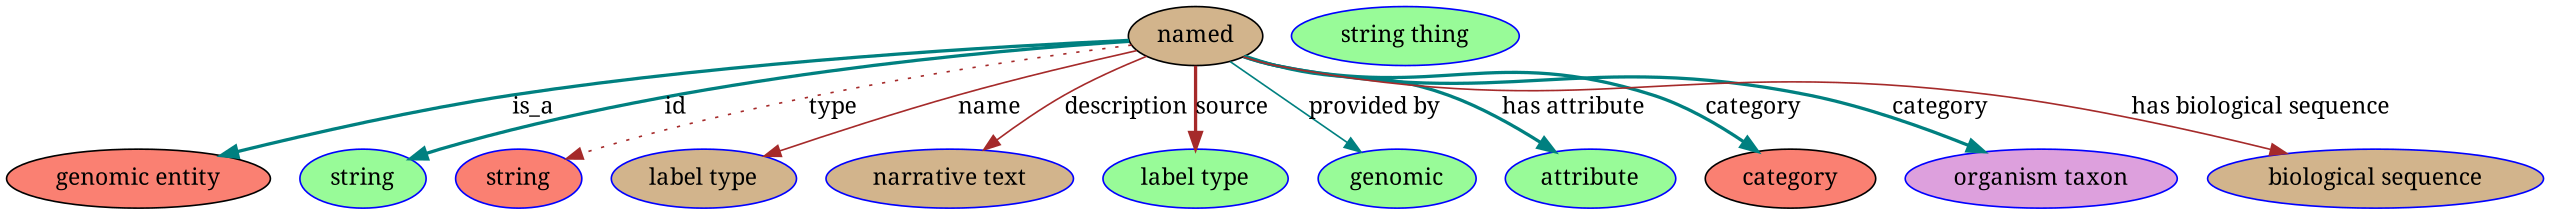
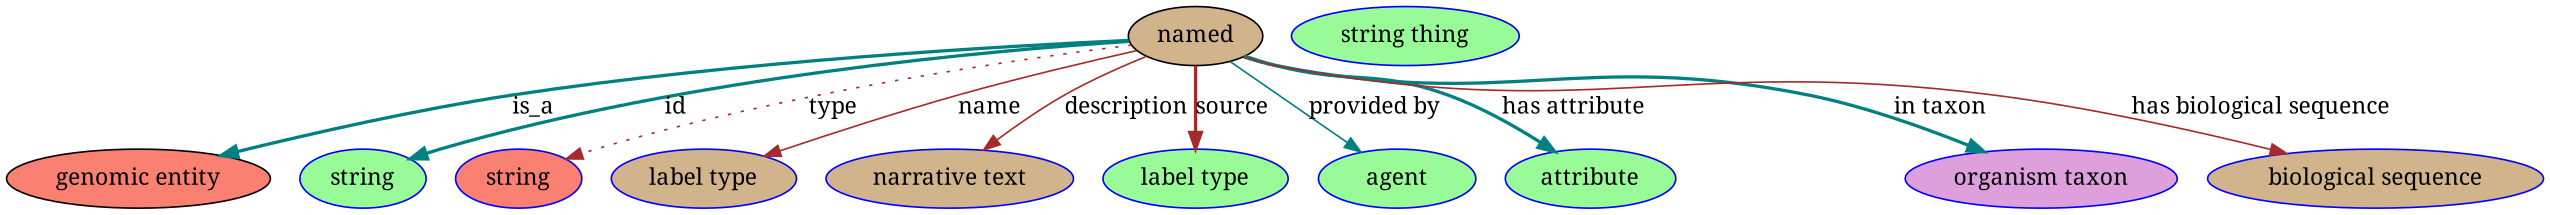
(1940, 107) -> (1940, 107)
(1397, 179) -> (1397, 179)
(1790, 179) -> none
